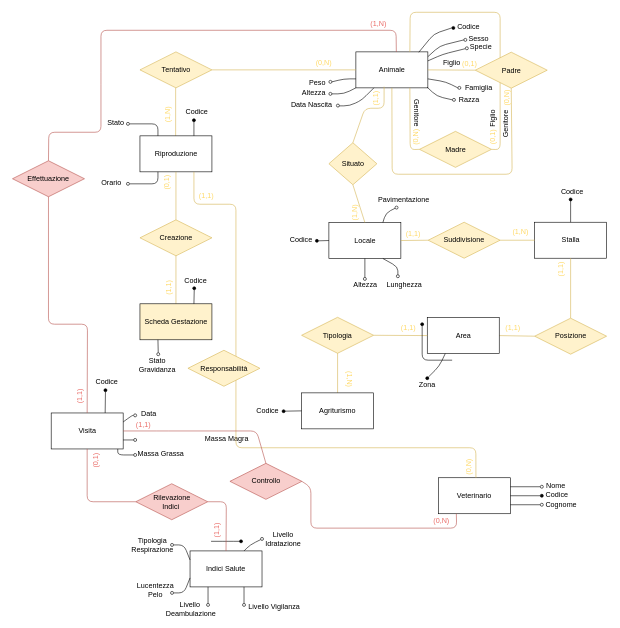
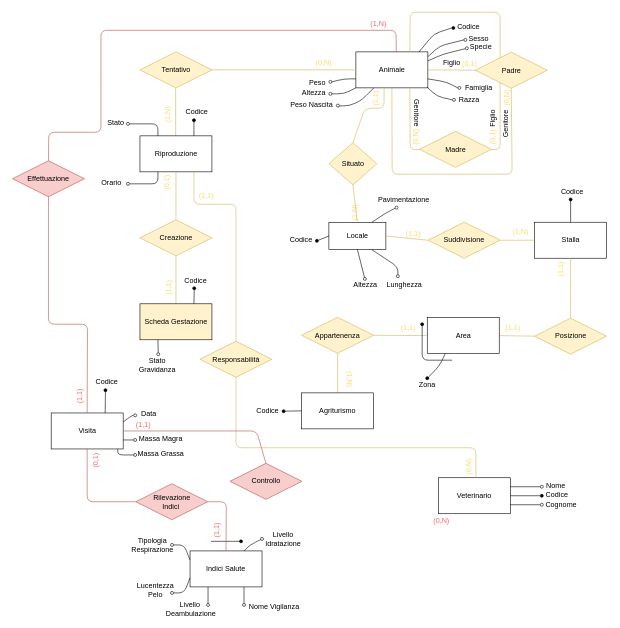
(312, 105) -> (312, 105)
(365, 241) -> (357, 236)
(338, 336) -> (338, 336)
(224, 368) -> (236, 359)
(227, 439) -> (161, 439)
(366, 528) -> none
(274, 607) -> (274, 607)
